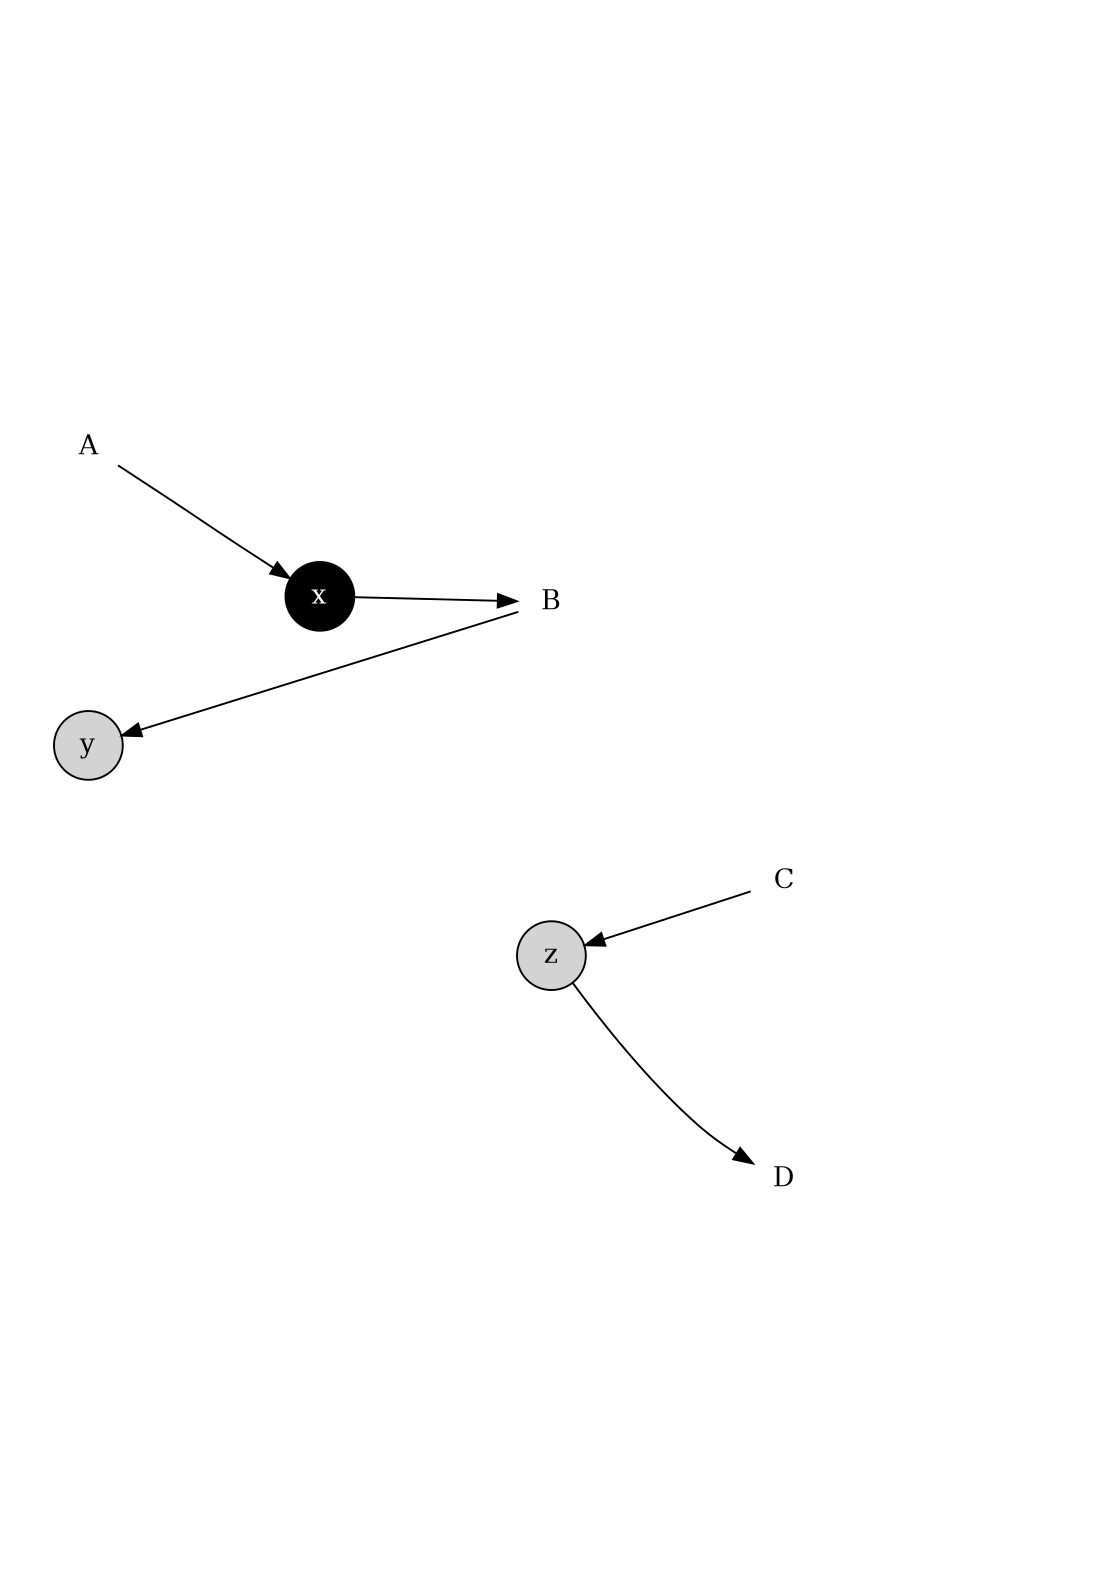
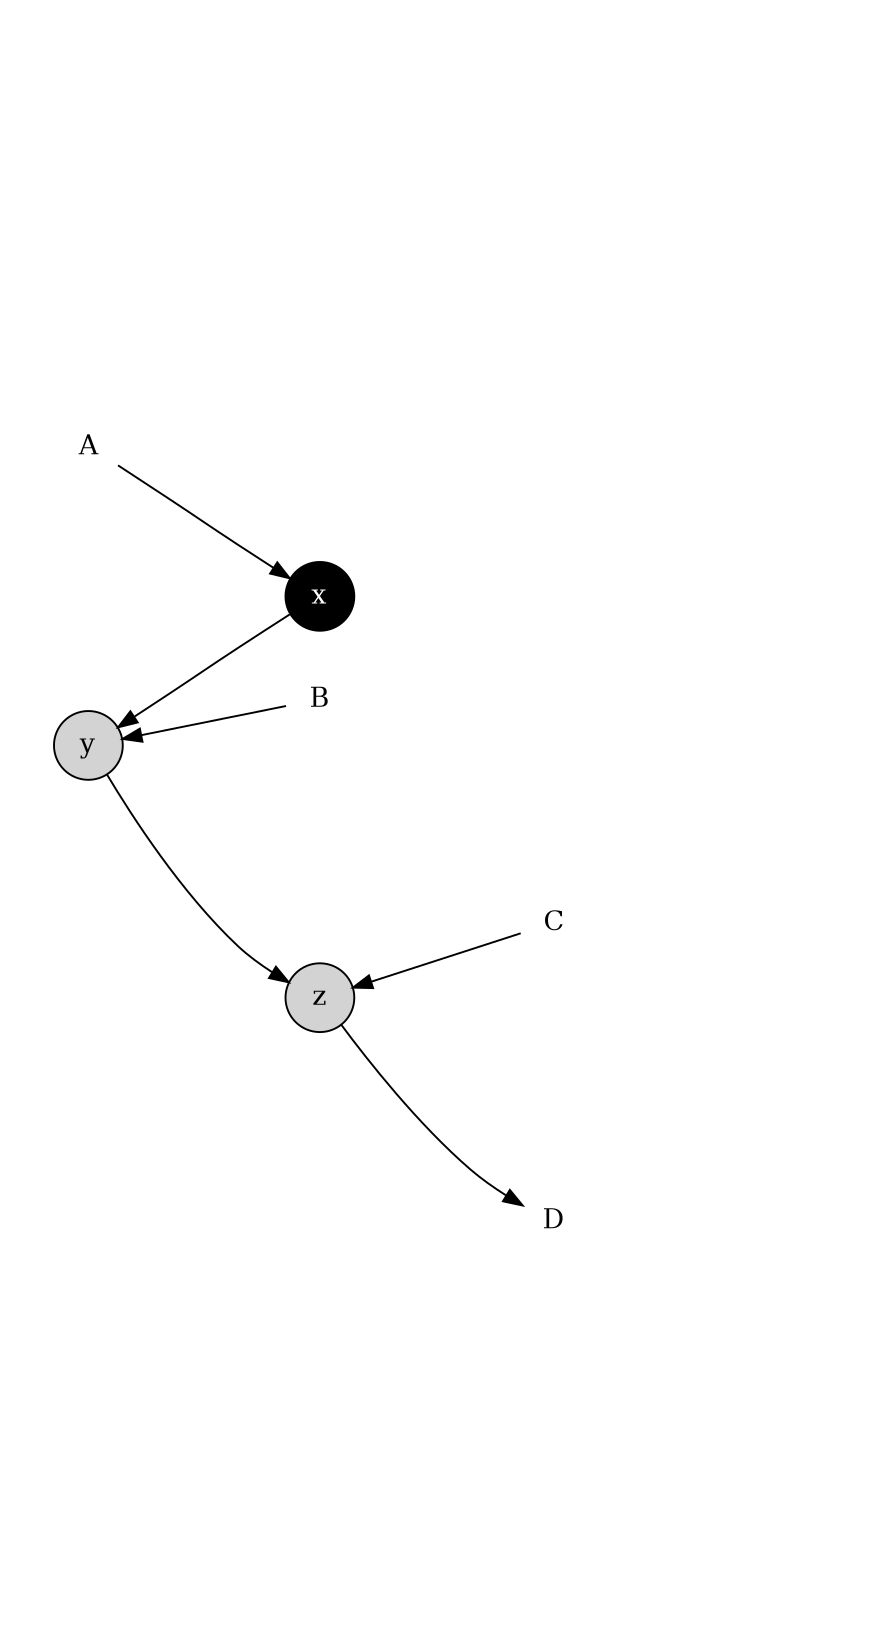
(426, 599) -> (212, 665)
none -> (180, 882)
